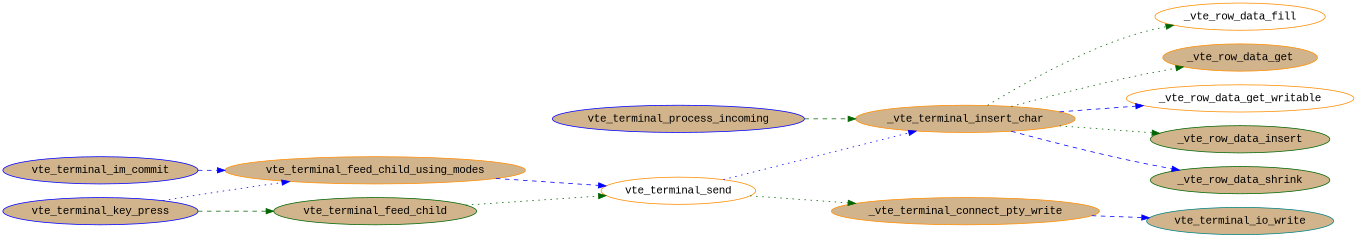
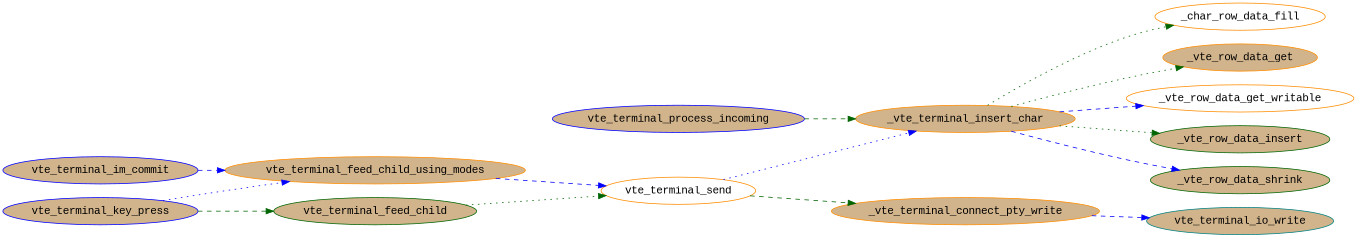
(1240, 17) -> (1240, 17)
(799, 199) -> (799, 199)
